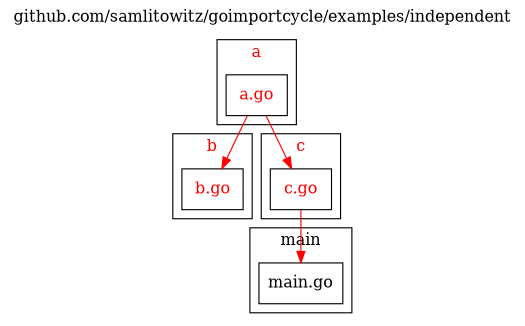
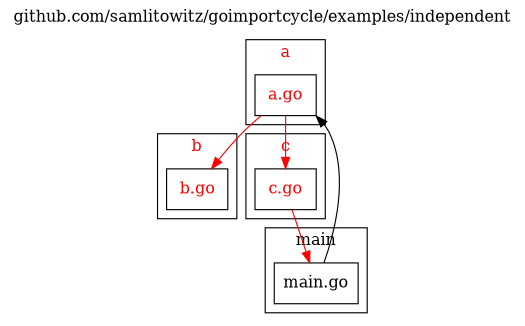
none -> (339, 193)
